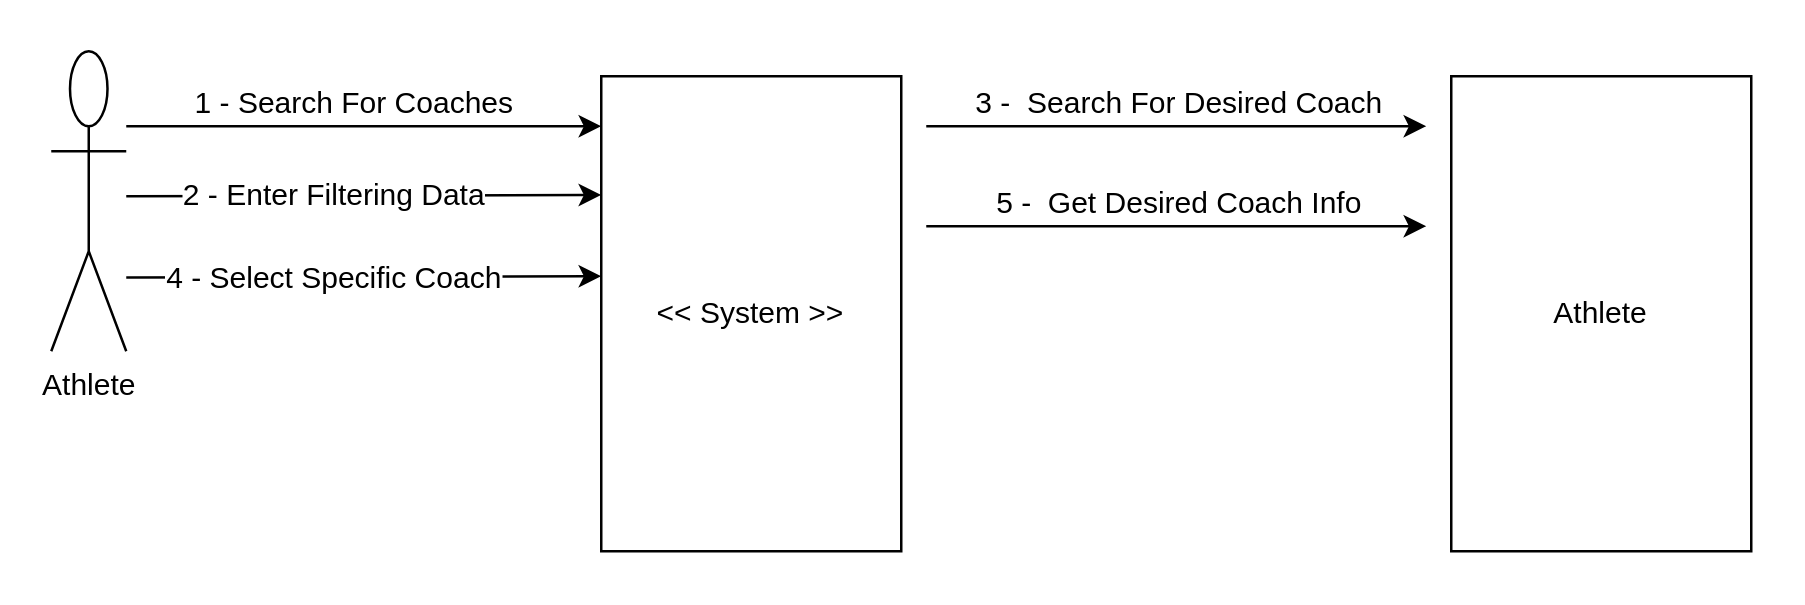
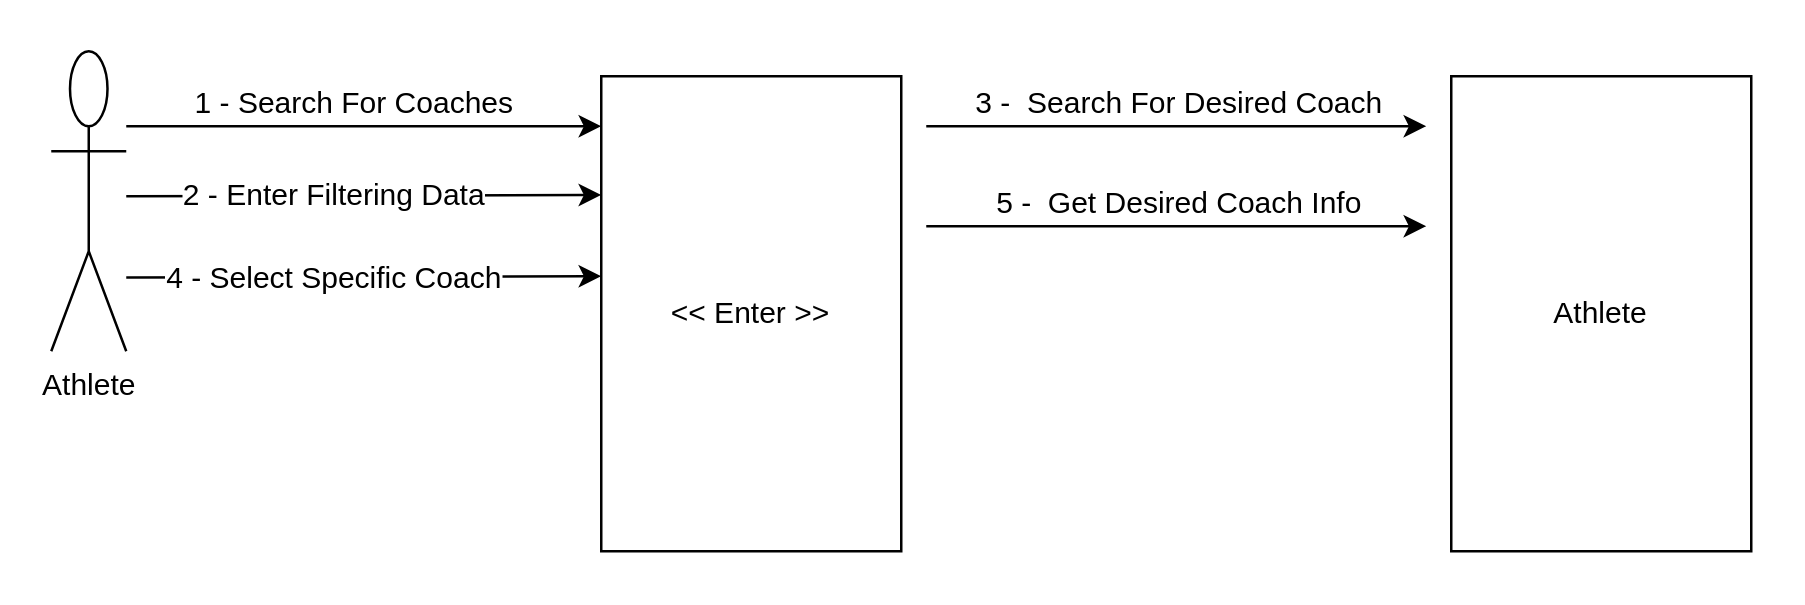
(751, 314) -> (751, 314)
